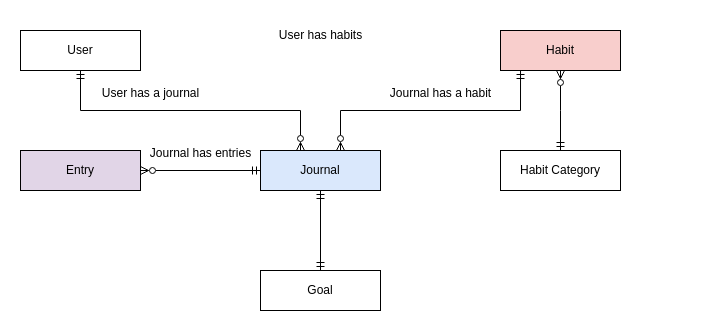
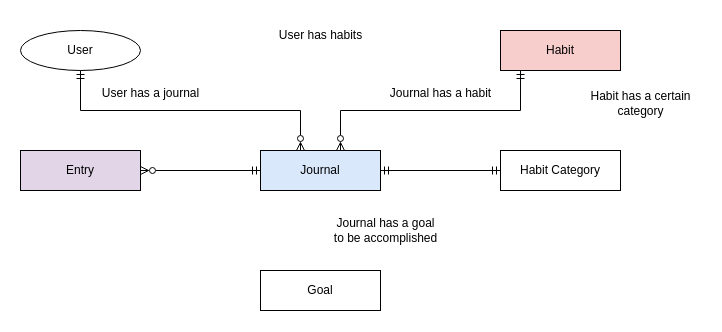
(81, 51) -> (81, 51)
none -> (641, 104)
(561, 119) -> none
(201, 154) -> none
(321, 231) -> (441, 171)
none -> (386, 231)
